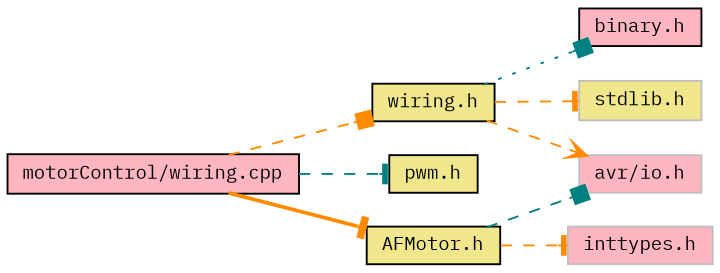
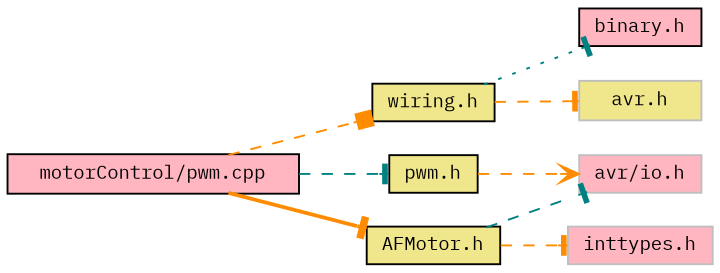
(528, 68) -> (528, 68)
(640, 101) -> (640, 101)
(528, 135) -> (519, 174)
(153, 174) -> (153, 174)
(528, 213) -> (528, 213)
